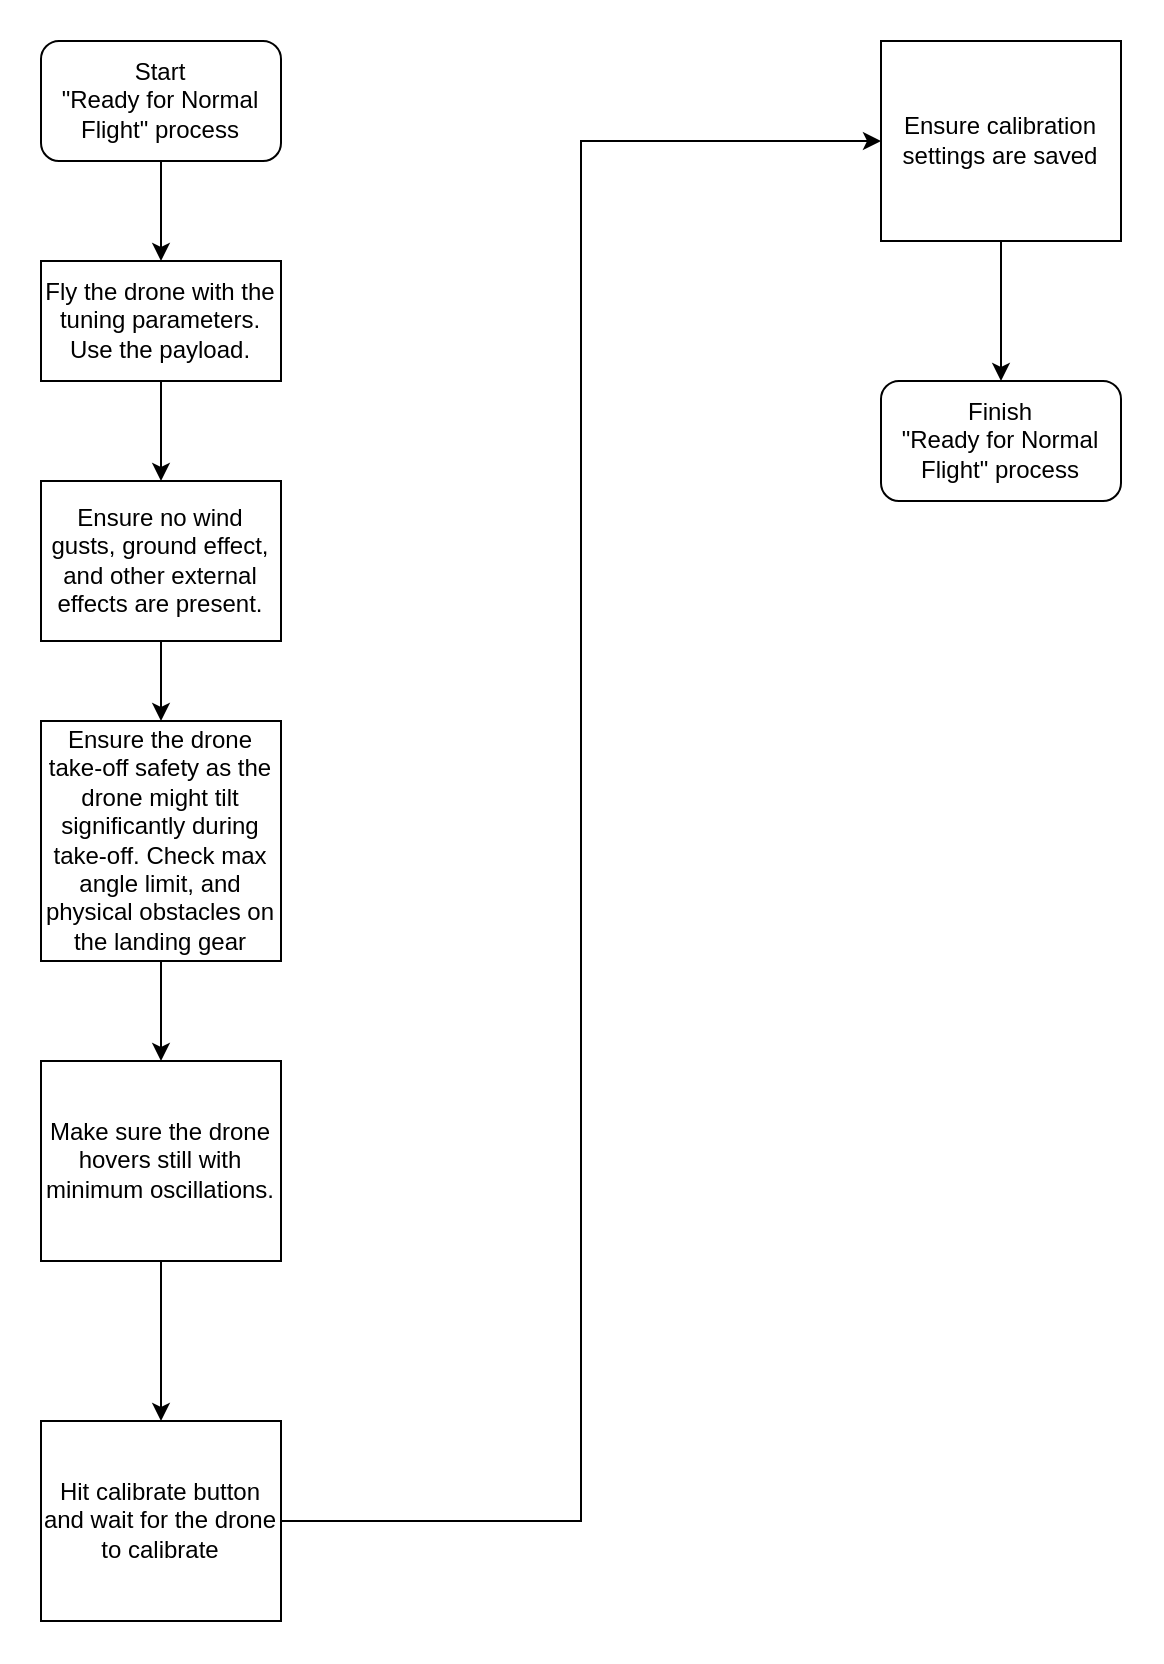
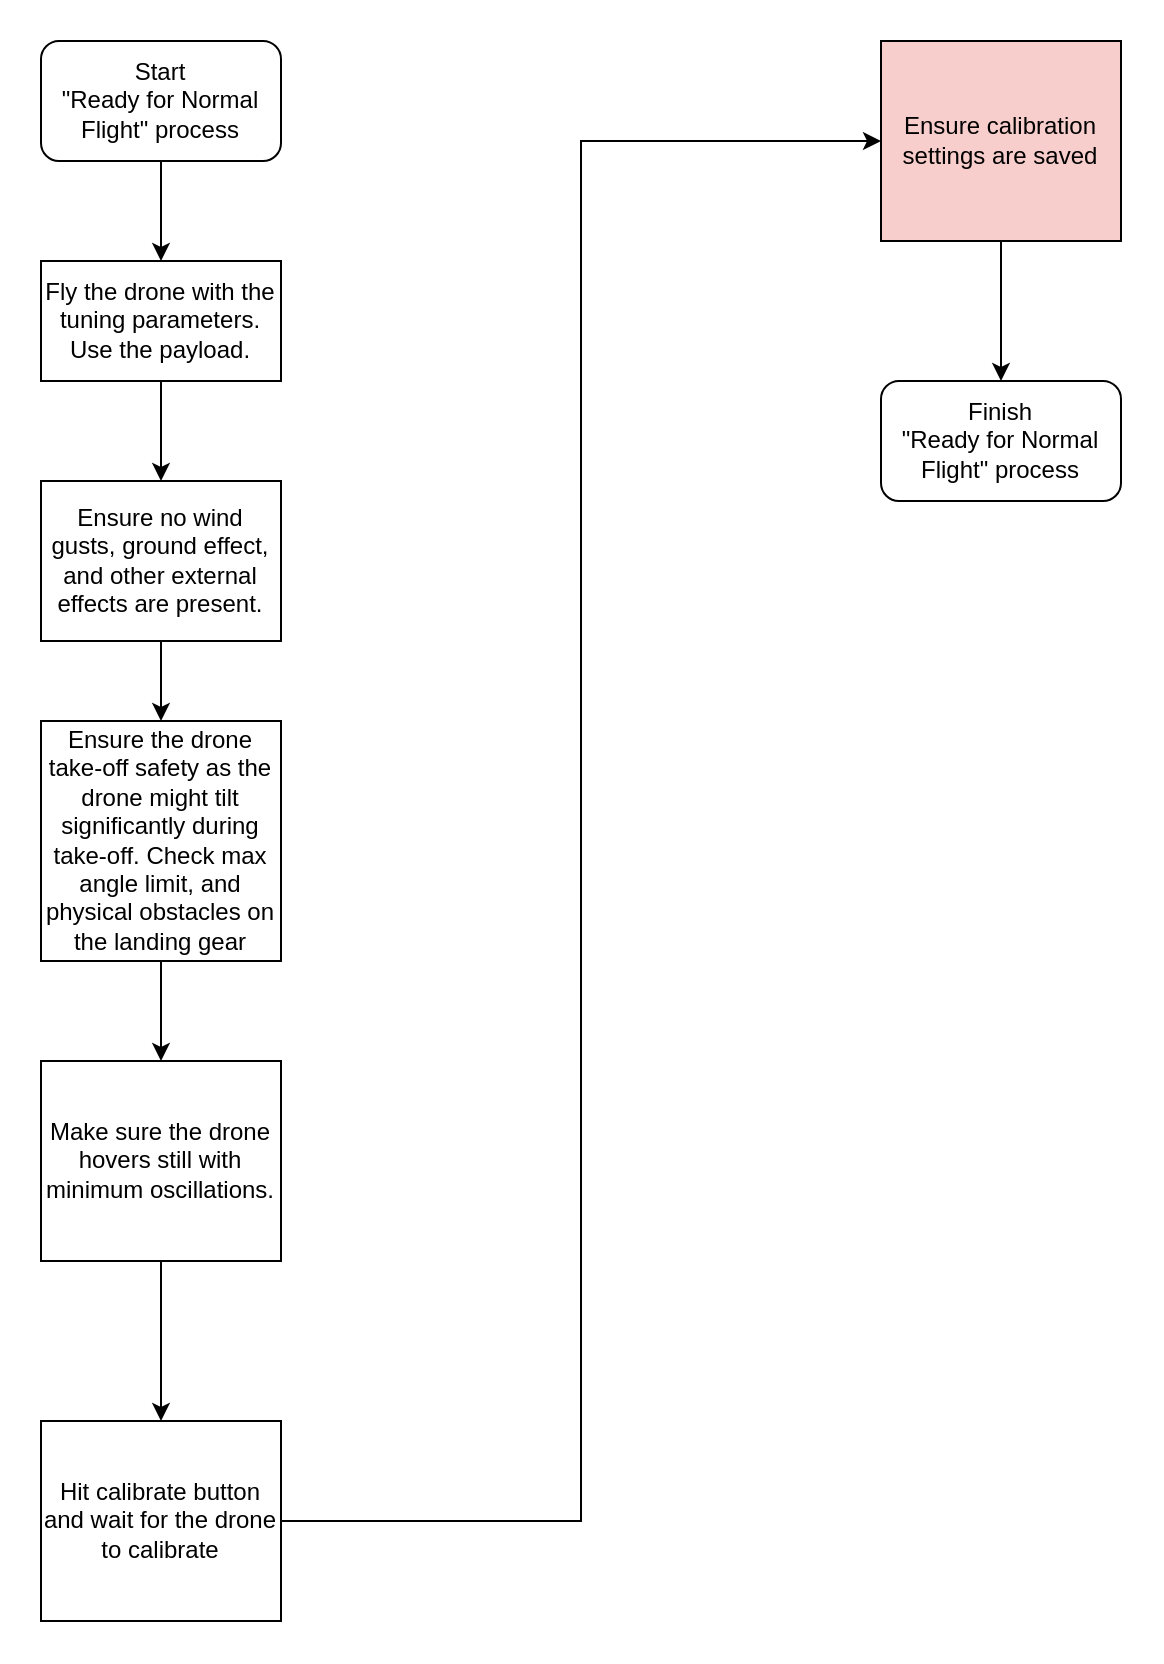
(1001, 141) -> (1001, 141)
